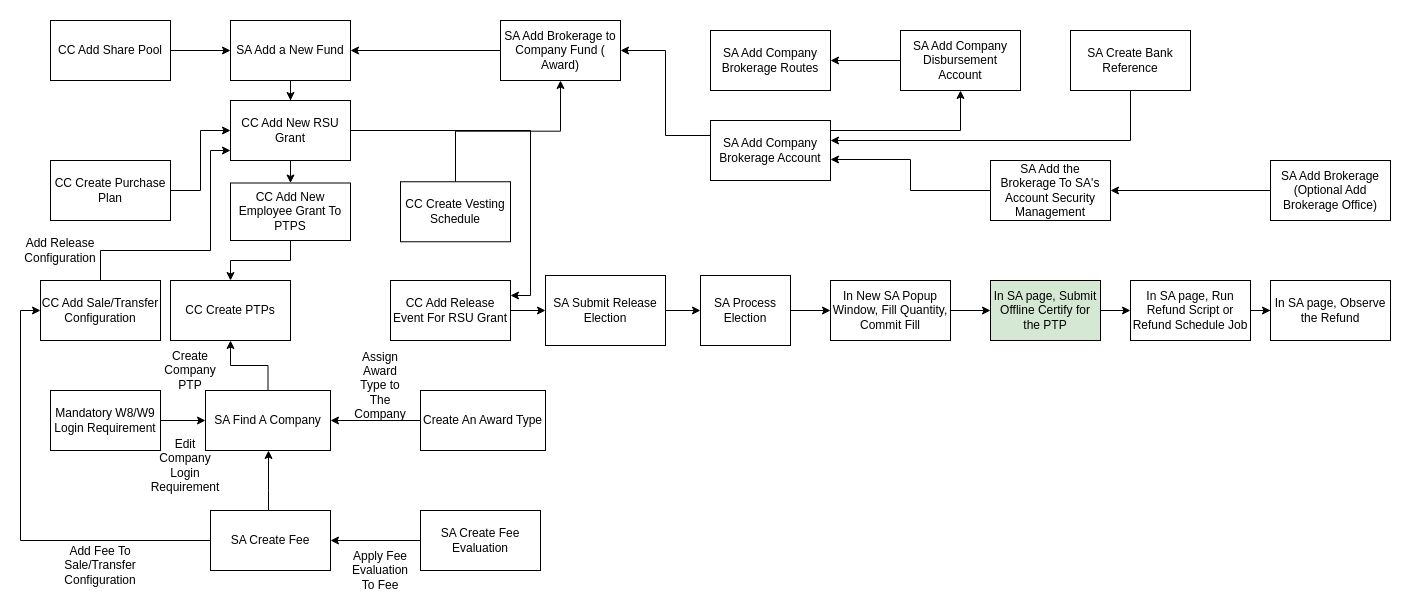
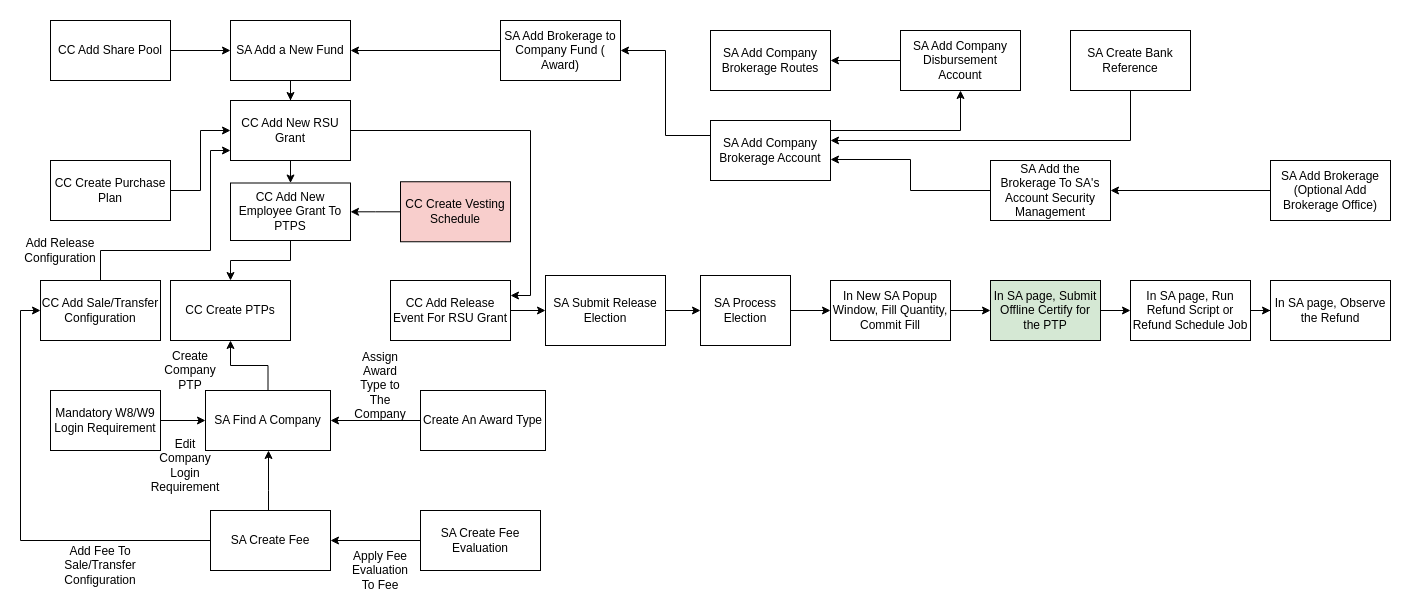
(561, 124) -> (380, 212)
(456, 212) -> (456, 212)
